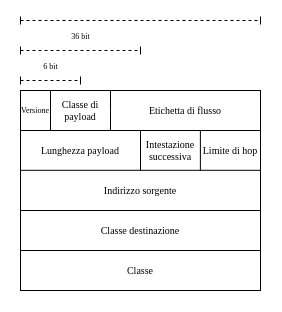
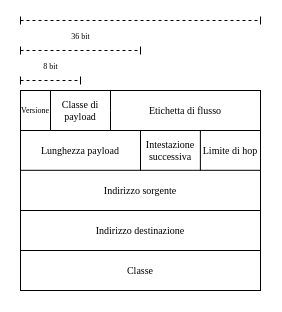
(51, 66) -> (51, 66)
(141, 231) -> (141, 231)
